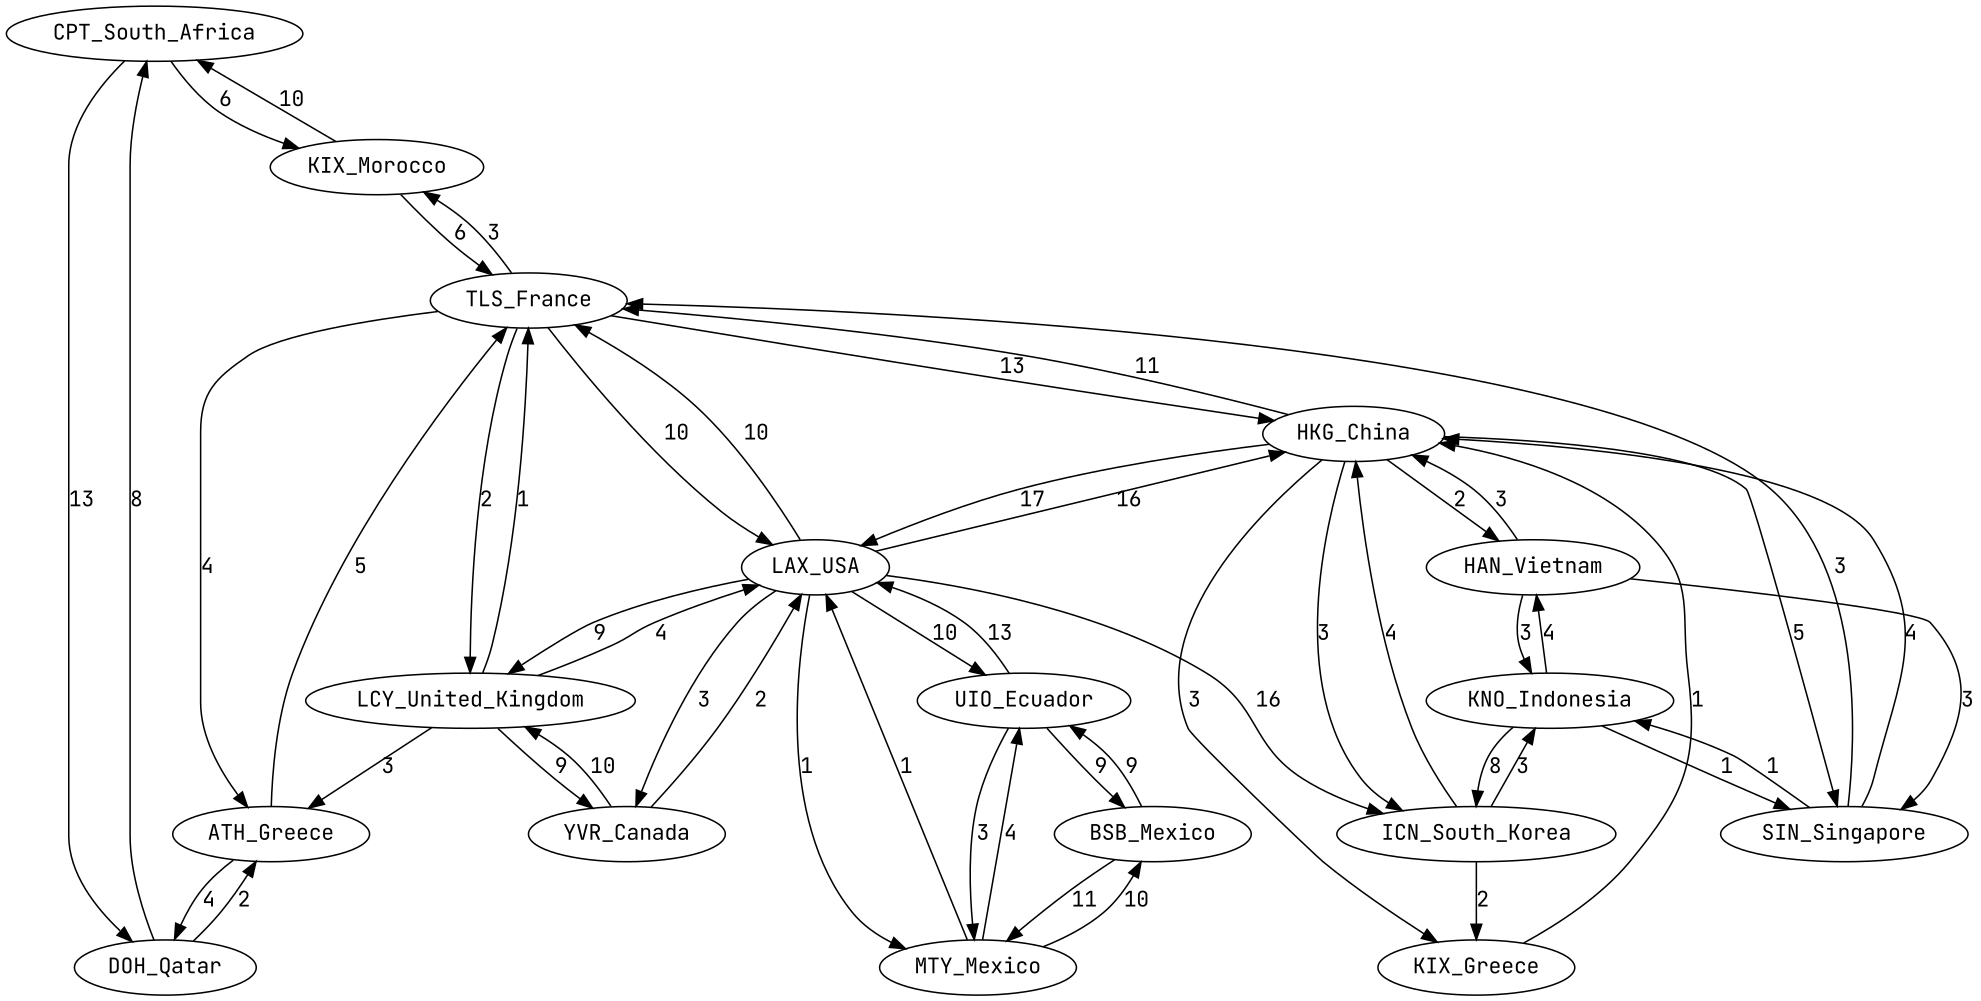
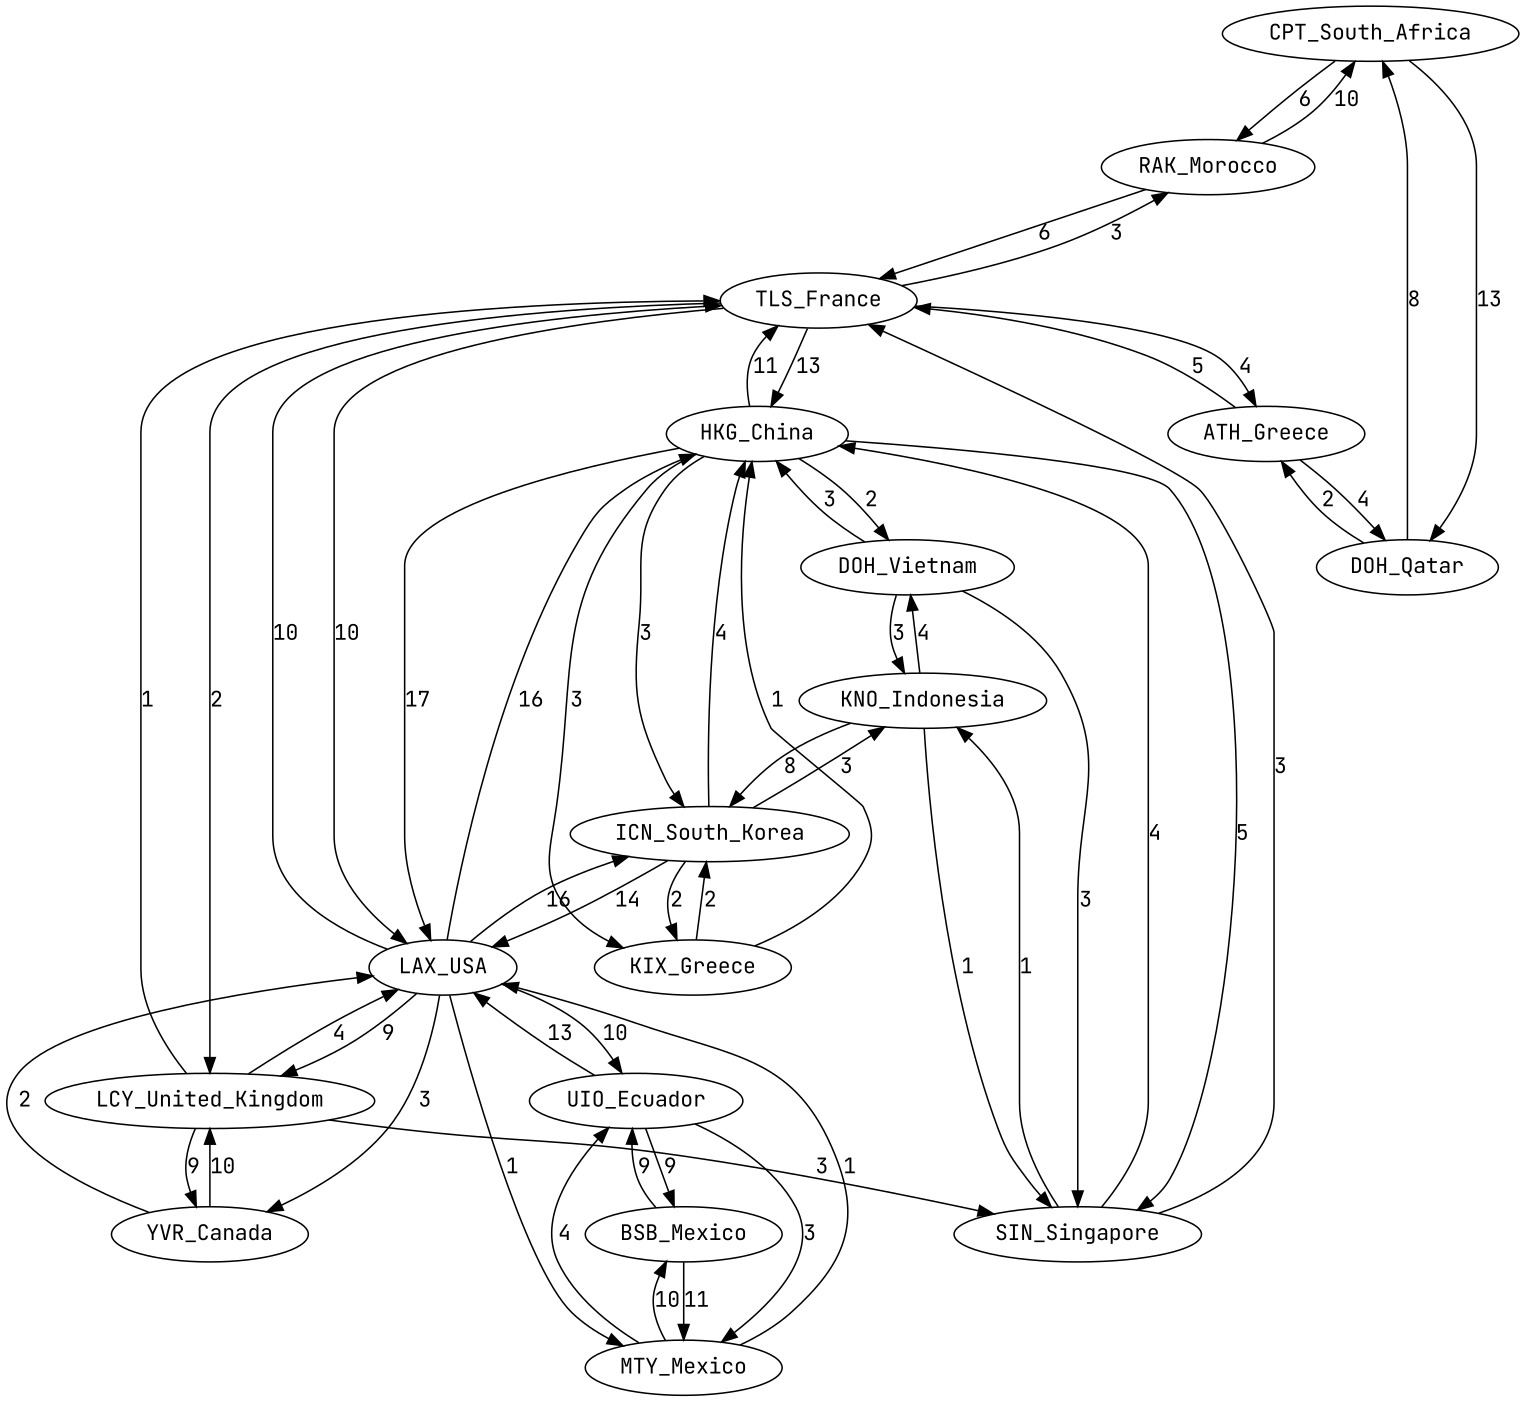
(377, 167) -> (1208, 167)
(1533, 567) -> (908, 567)
(377, 764) -> (672, 1155)
none -> (589, 904)
none -> (700, 909)
